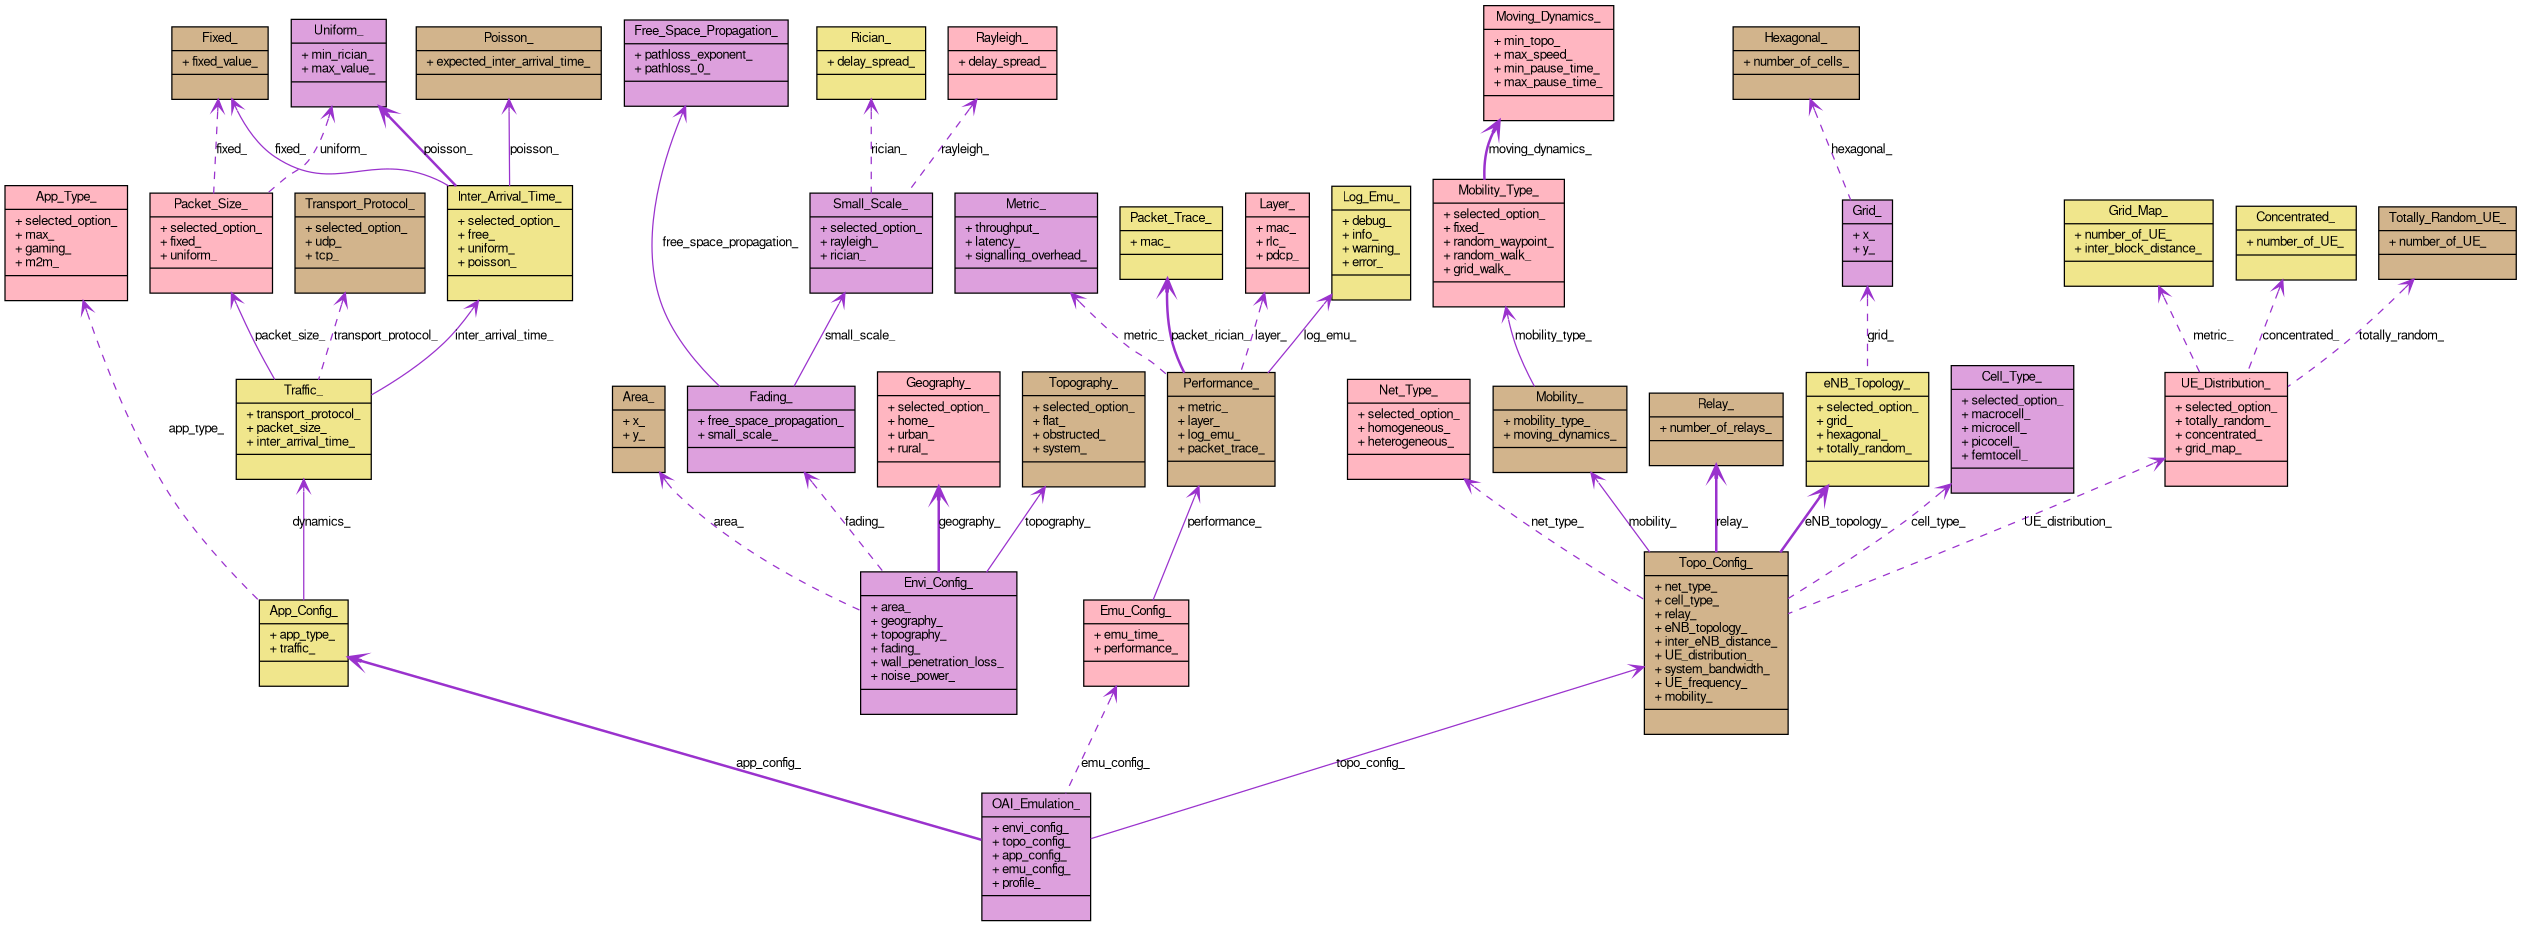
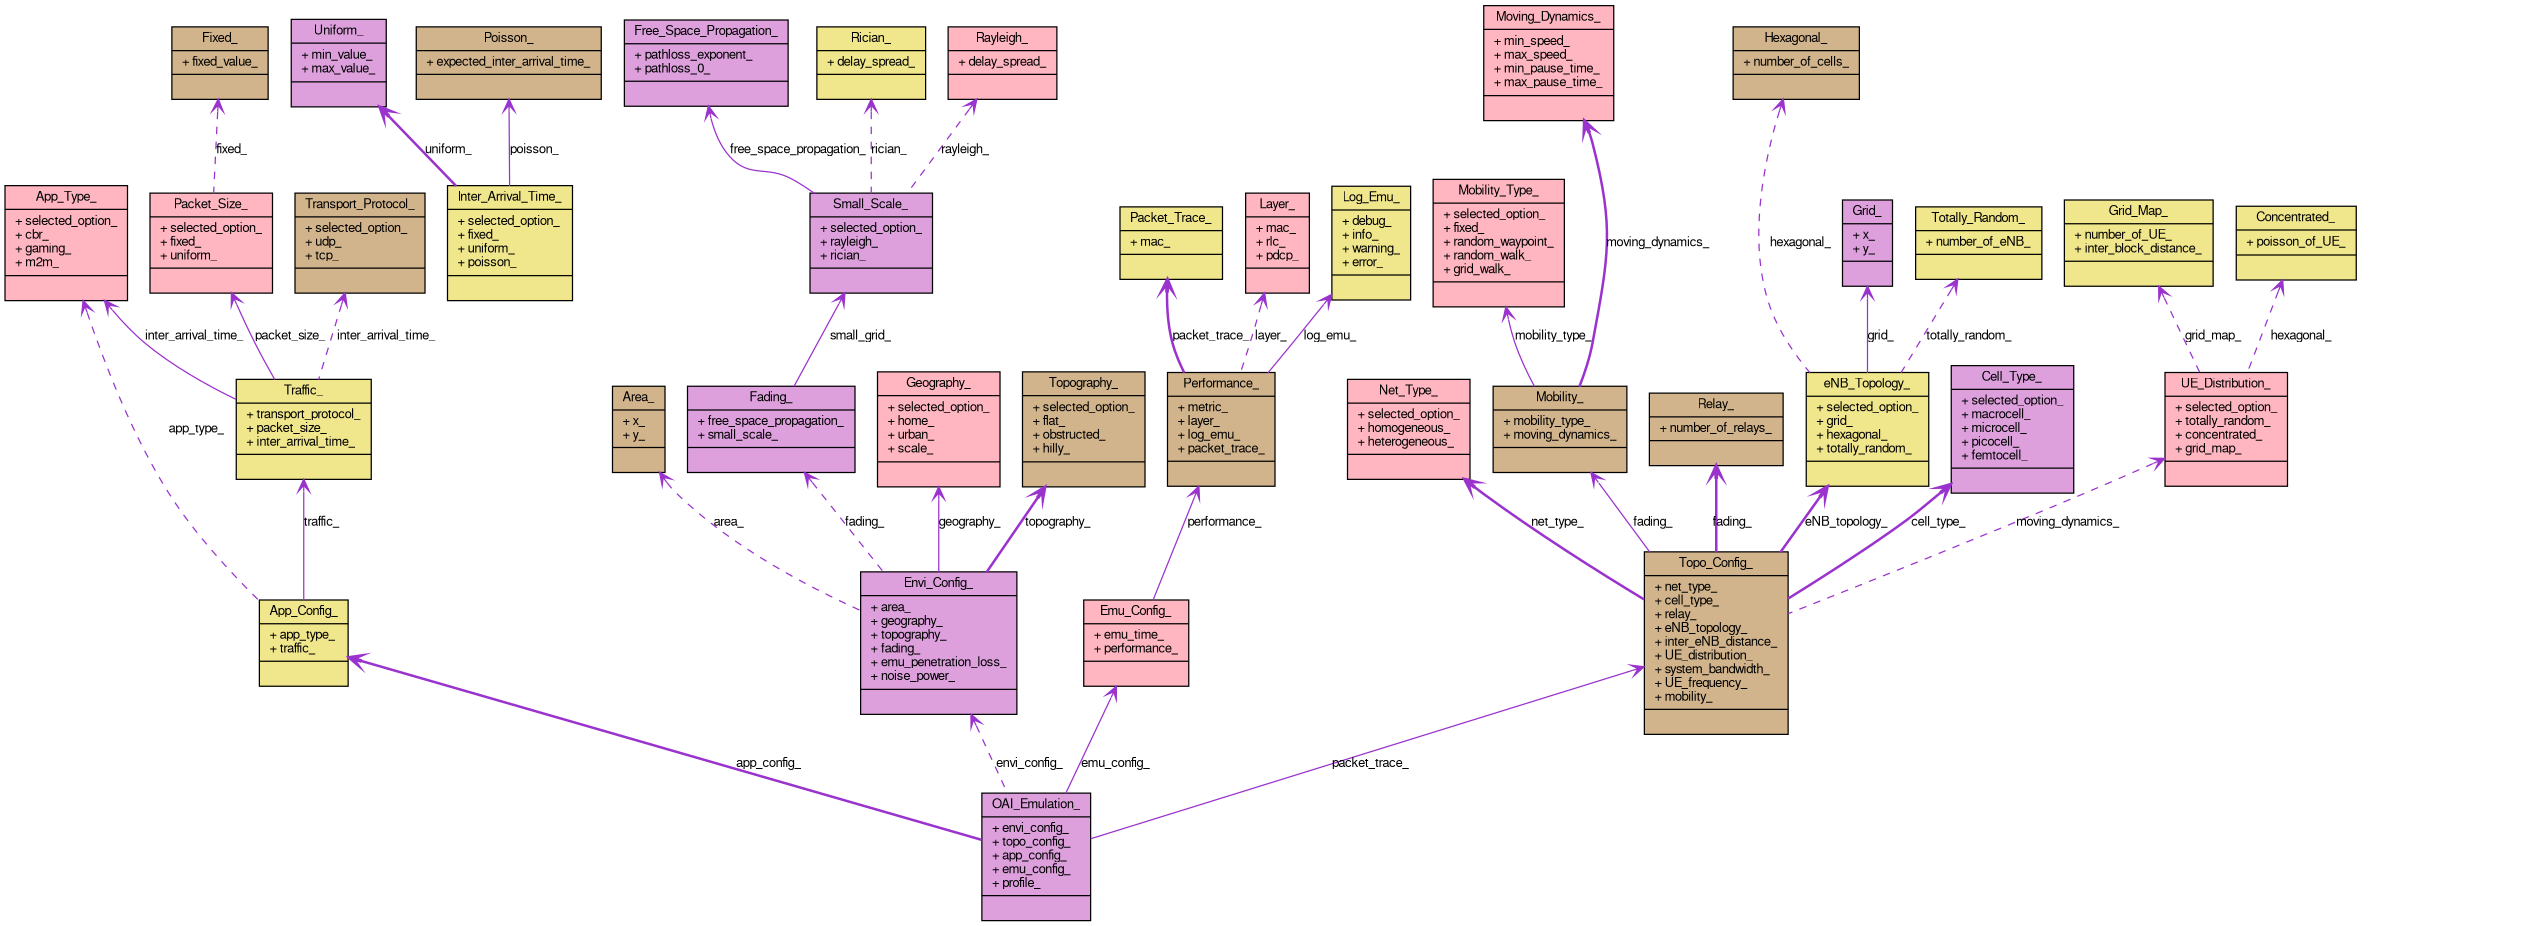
(1528, 41) -> (1532, 41)
(338, 55) -> (338, 55)
(449, 150) -> (449, 150)
(1486, 155) -> (1606, 260)
(1833, 156) -> (1759, 247)
(308, 161) -> none
(332, 174) -> none
(35, 235) -> (32, 235)
(477, 235) -> (479, 235)
(2296, 242) -> (2296, 242)
(1026, 243) -> none
none -> (1979, 243)
(2448, 243) -> none
(653, 260) -> (751, 170)
(386, 336) -> (386, 336)
(861, 336) -> (861, 336)
(1211, 336) -> (1211, 336)
(1868, 336) -> (1868, 336)
(2214, 336) -> (2214, 336)
(2301, 336) -> (2301, 336)
(426, 359) -> (169, 361)
(908, 449) -> (911, 449)
(1060, 449) -> (1052, 449)
(322, 522) -> (322, 522)
(1653, 522) -> (1653, 522)
(1732, 522) -> (1732, 522)
(2068, 522) -> (2068, 522)
(1012, 535) -> (1012, 535)
(939, 536) -> (939, 536)
(1558, 545) -> (1558, 545)
(1867, 548) -> (1867, 548)
(938, 662) -> (939, 662)
(1088, 746) -> (1088, 746)
none -> (992, 760)
(1371, 764) -> (1371, 764)
